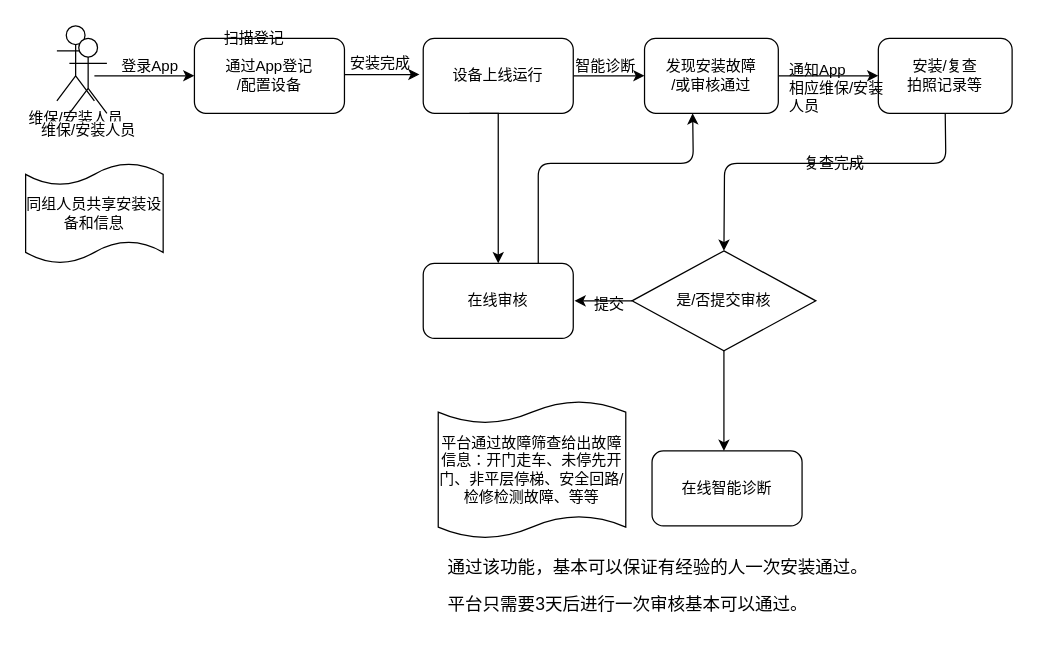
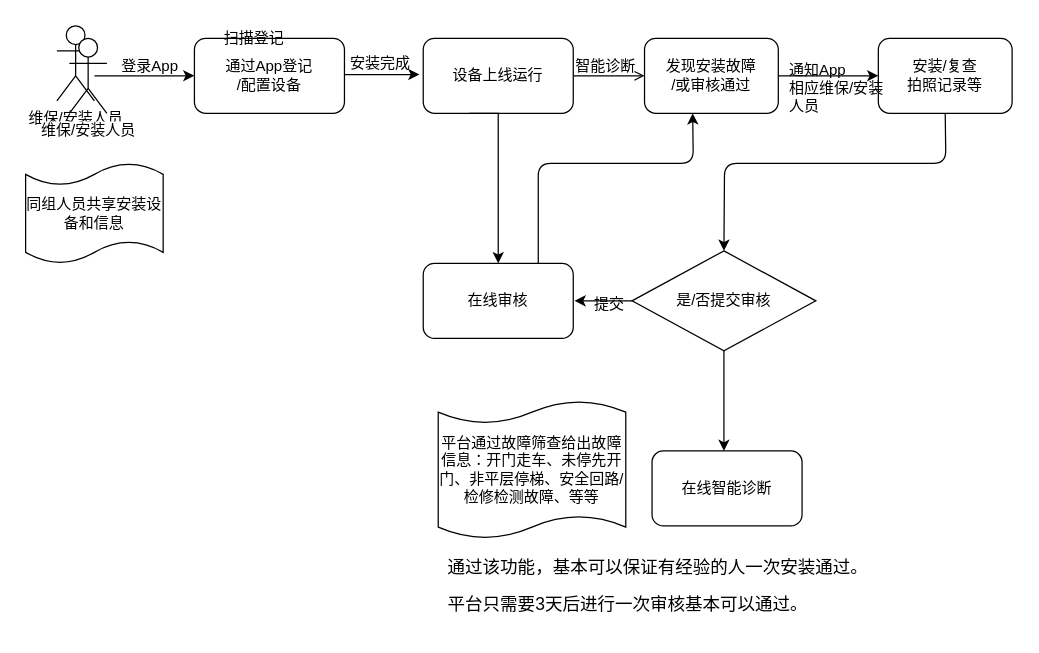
(634, 76) -> (636, 76)
(839, 163) -> none
